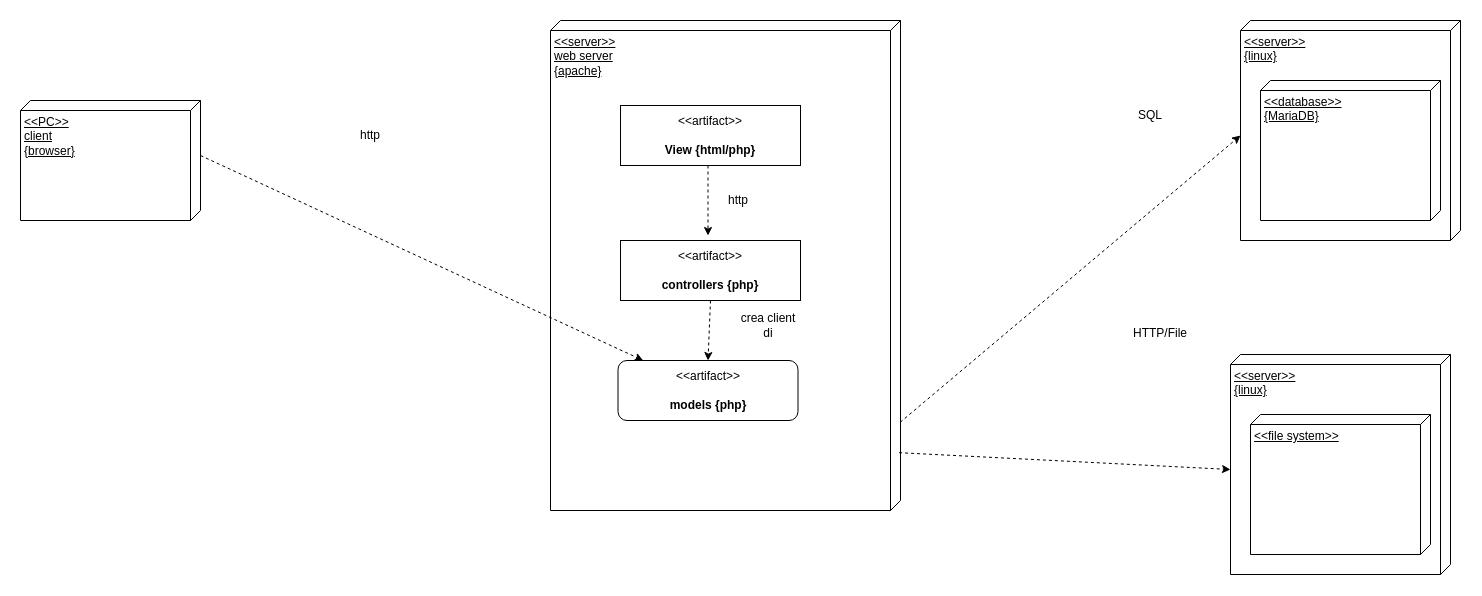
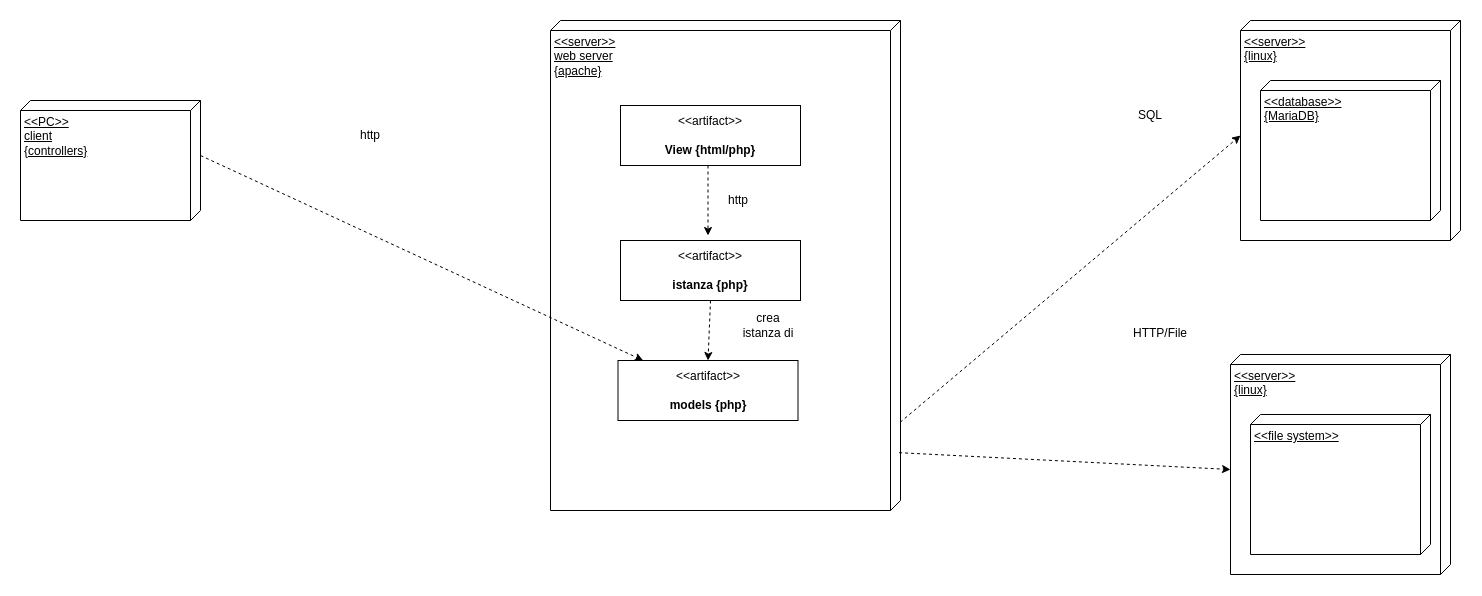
(55, 137) -> (65, 137)
(711, 271) -> (711, 271)
(769, 326) -> (769, 326)
(708, 391) -> (708, 391)
